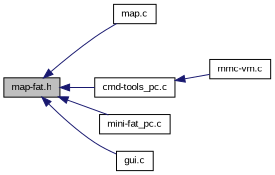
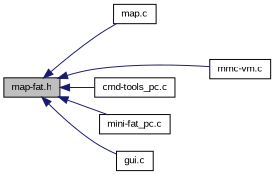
(197, 77) -> (138, 65)
